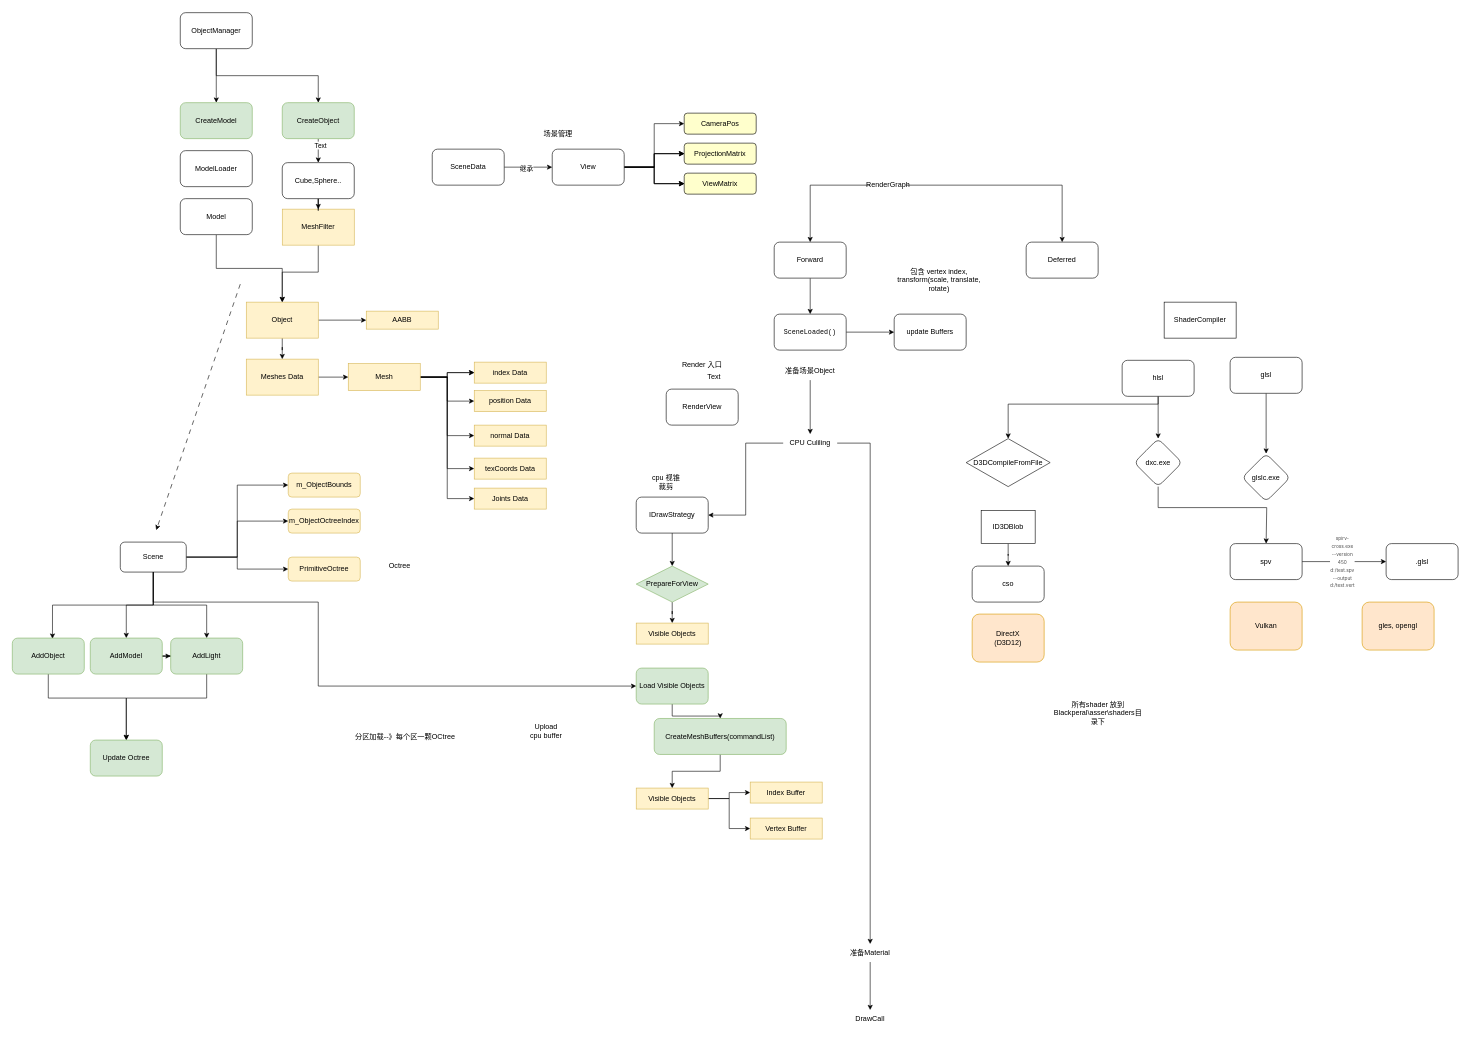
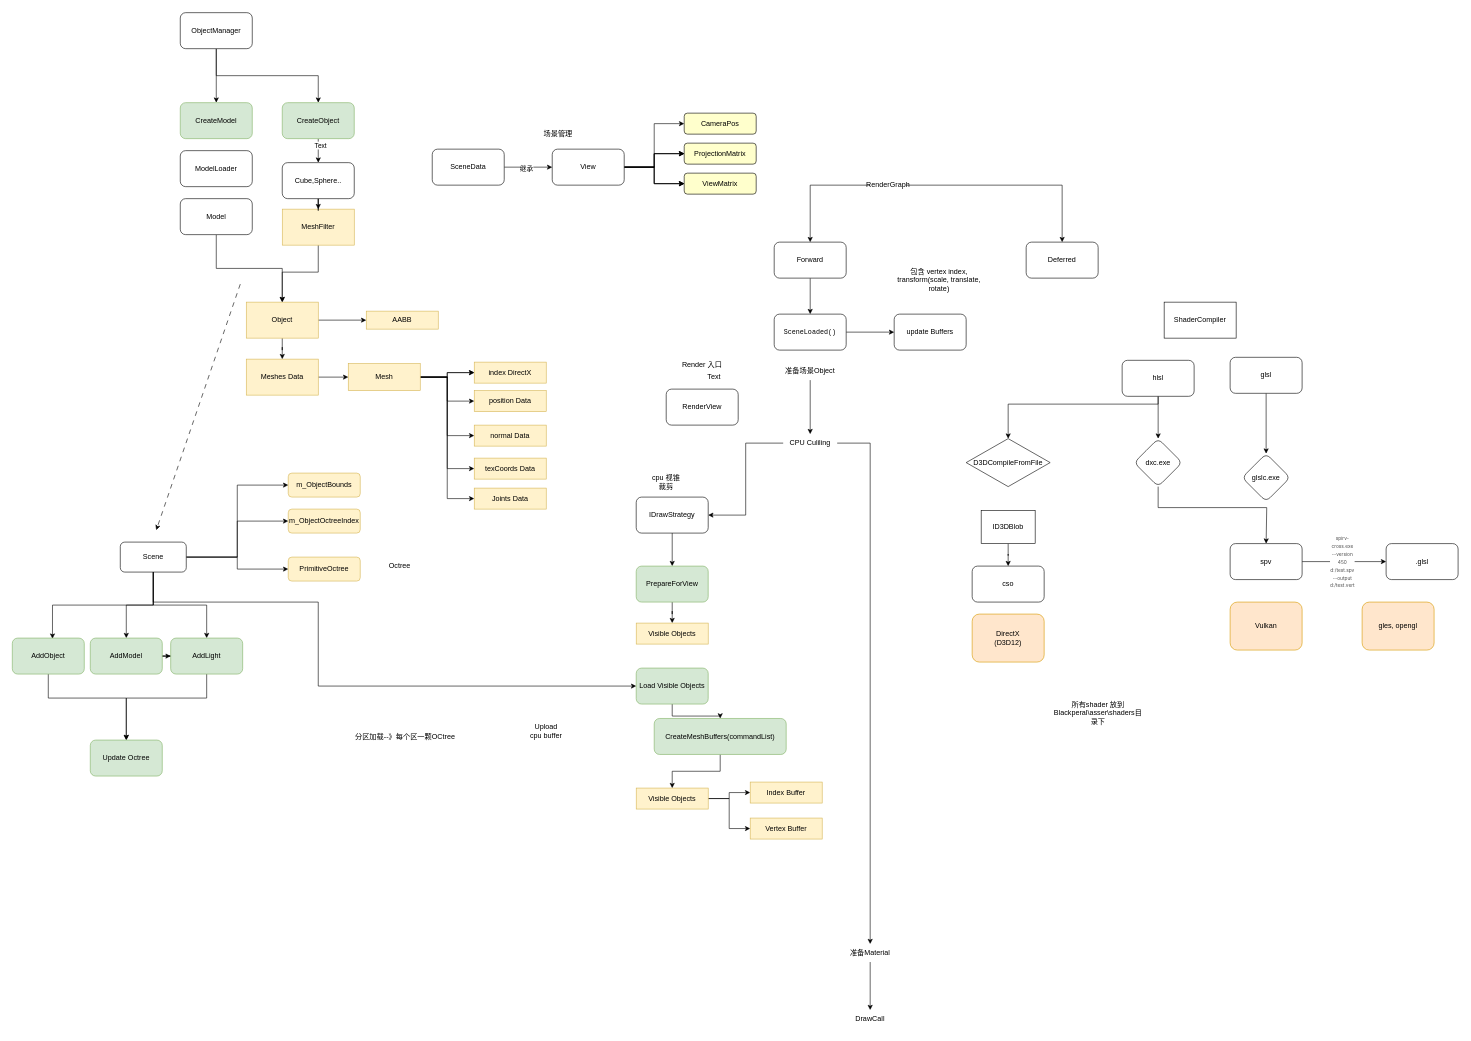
(510, 373) -> (510, 373)
(672, 584) -> (672, 584)
